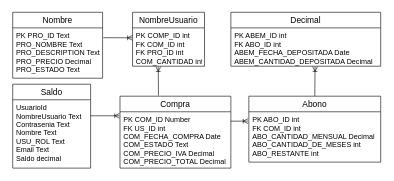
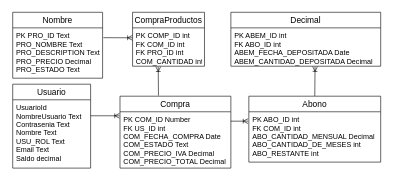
(168, 21) -> (168, 21)
(51, 93) -> (51, 93)
